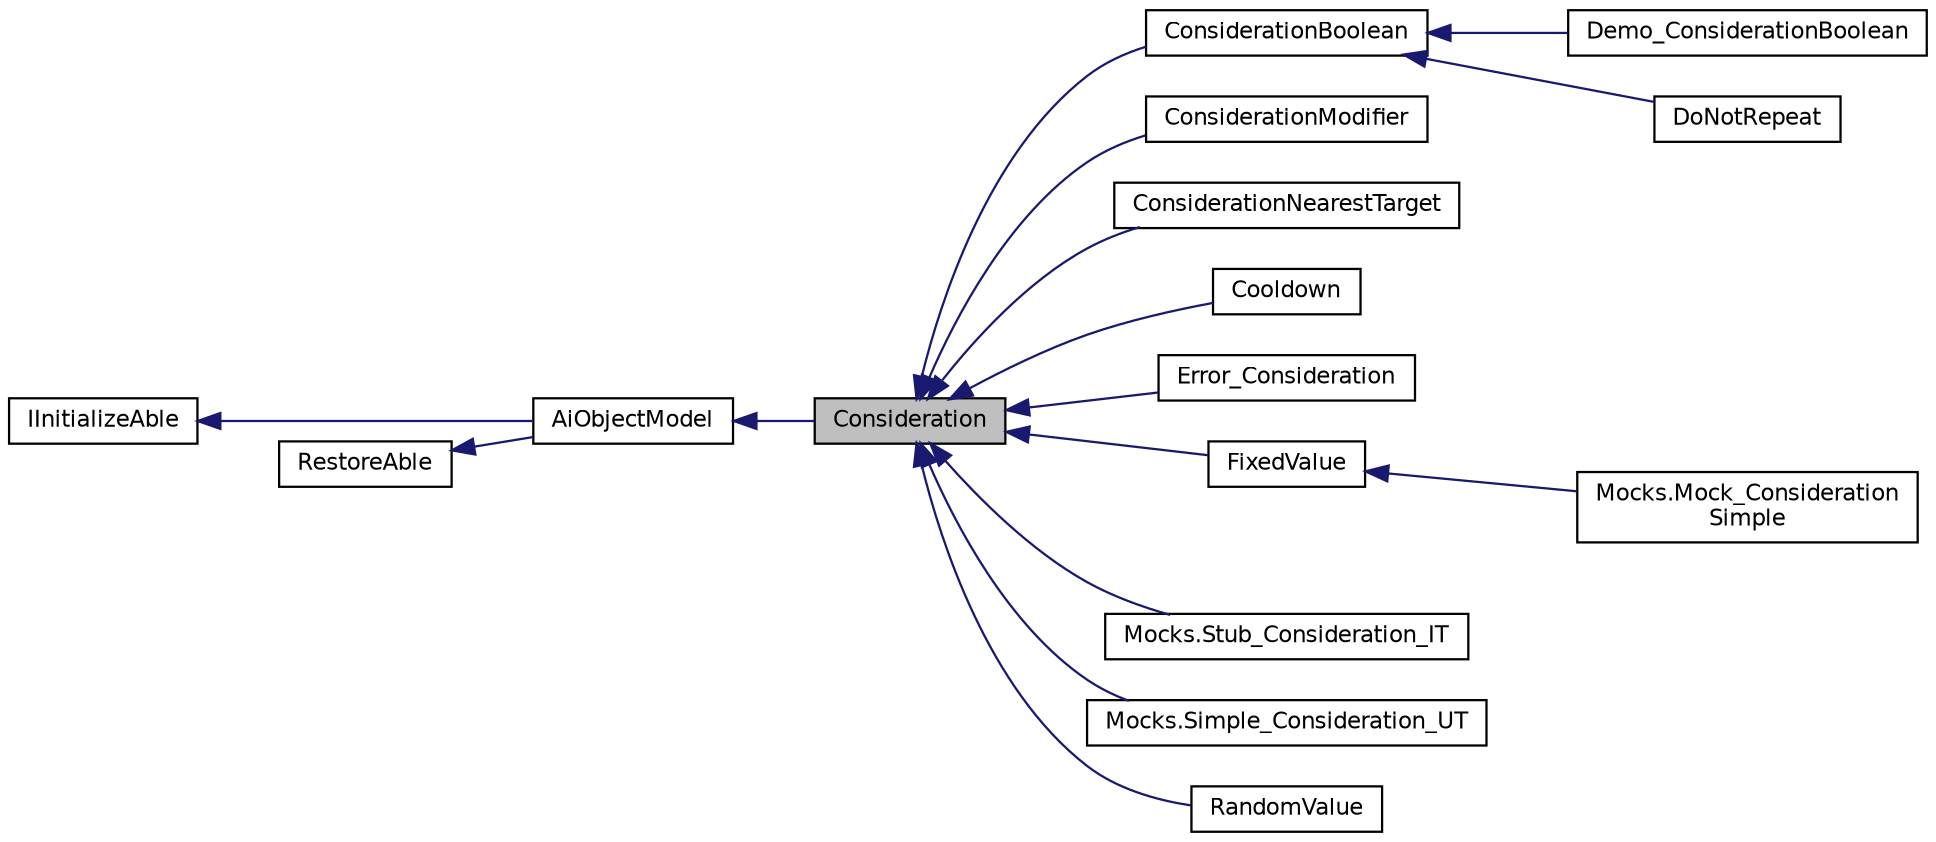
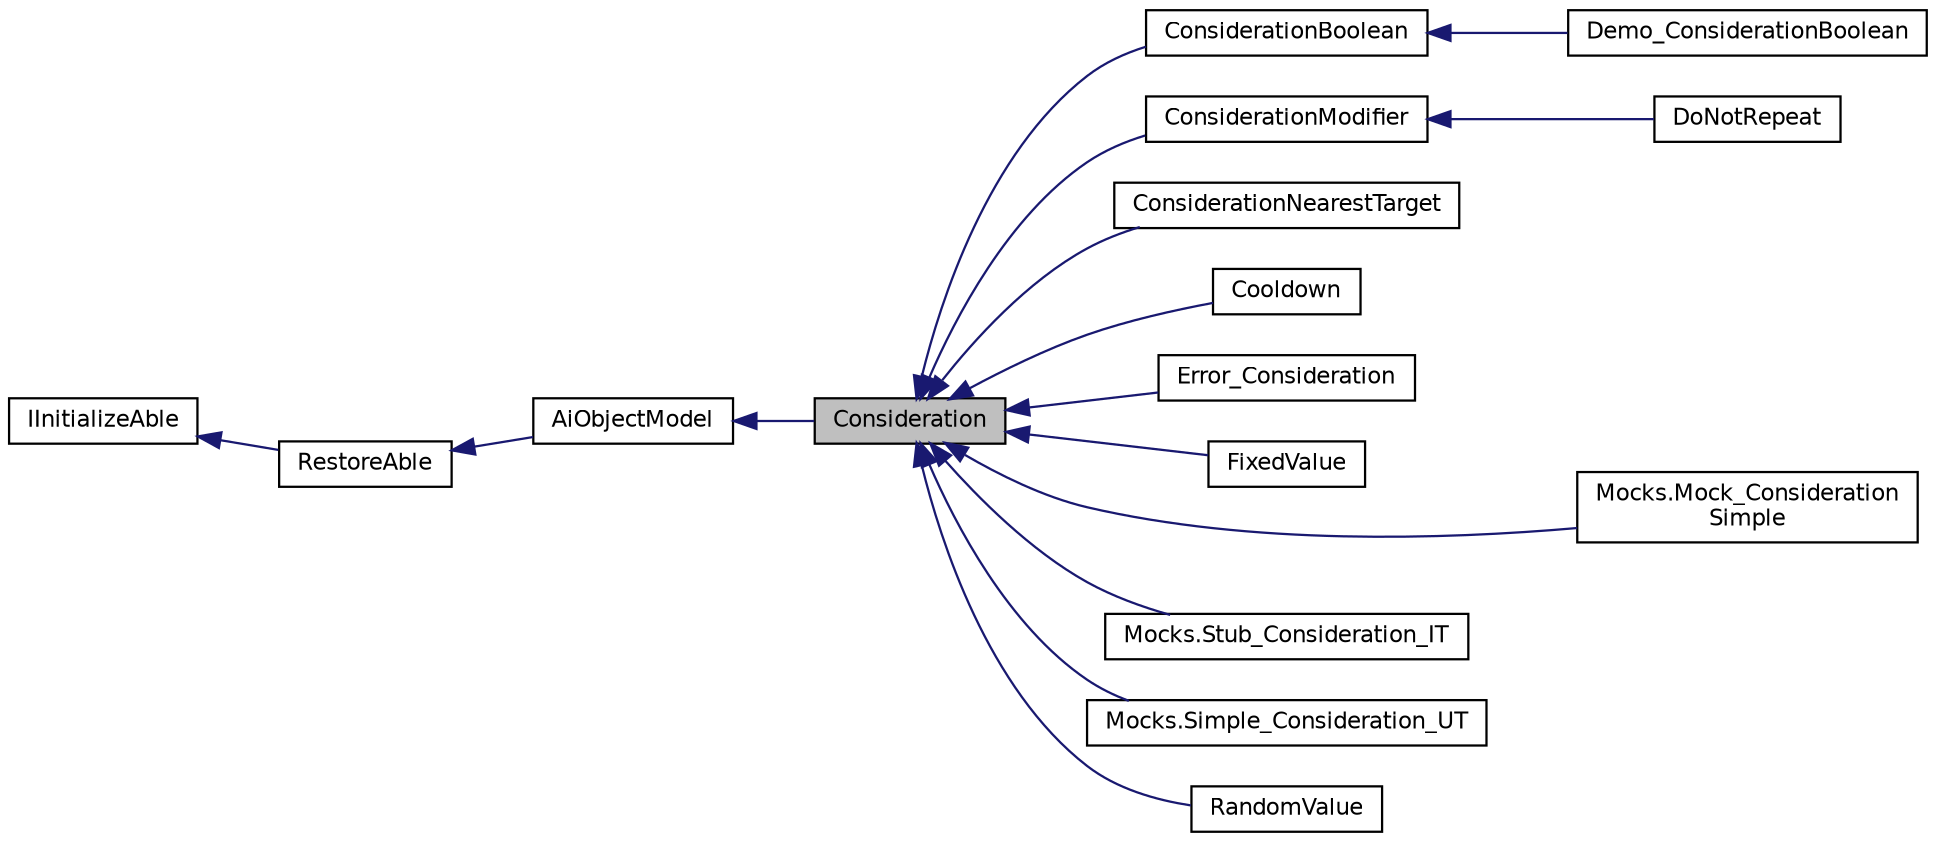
(1540, 80) -> (1552, 119)
(377, 421) -> (249, 445)
(1482, 482) -> (1265, 532)
